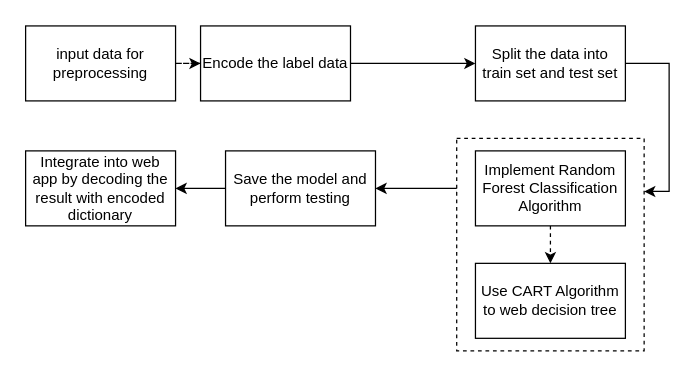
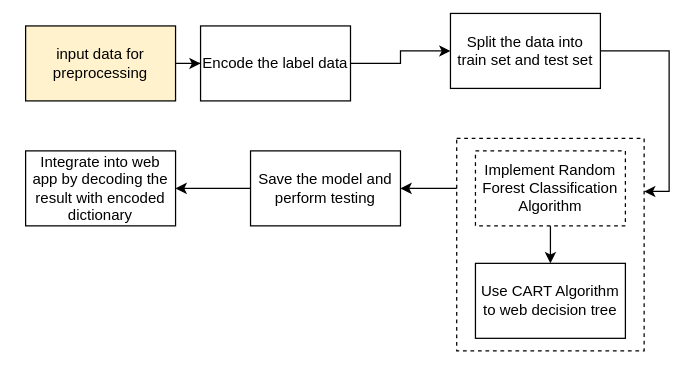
(101, 63) -> (101, 63)
(187, 63) -> (187, 63)
(551, 63) -> (526, 51)
(301, 188) -> (326, 188)
(551, 188) -> (551, 188)
(551, 240) -> (551, 240)
